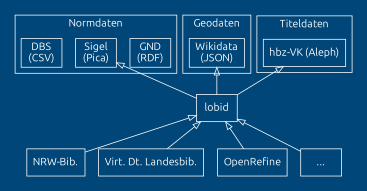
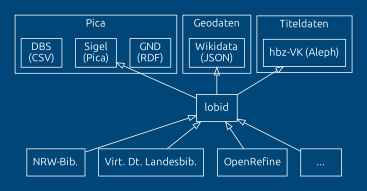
(96, 24) -> (96, 24)
